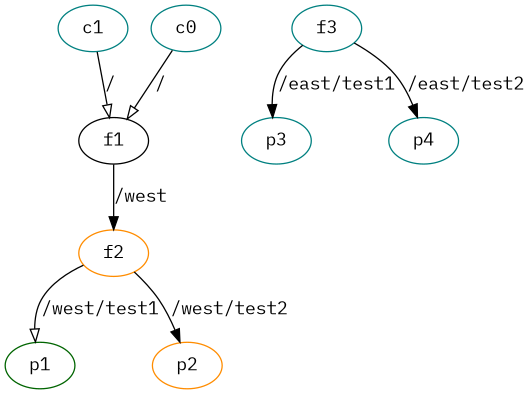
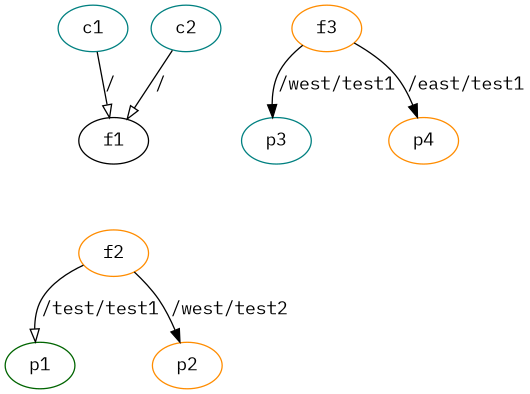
(186, 28) -> (186, 28)
(327, 28) -> (327, 28)
(336, 85) -> (336, 85)
(466, 85) -> (466, 85)
(424, 141) -> (424, 141)
(114, 190) -> none
(100, 309) -> (100, 309)
